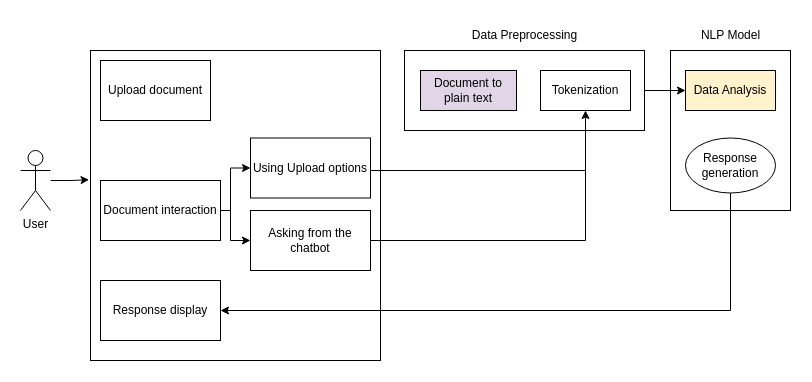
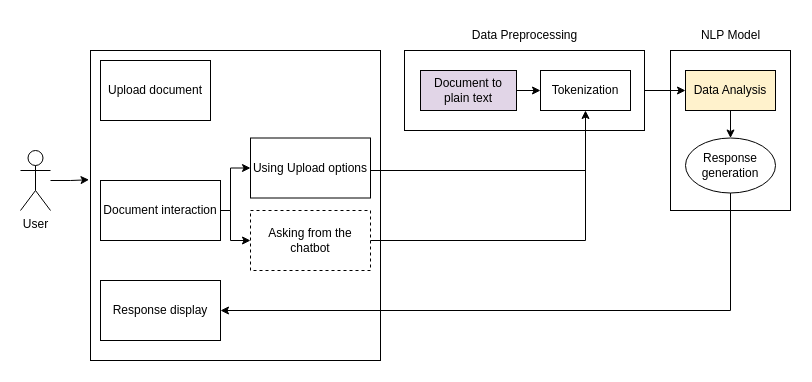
none -> (533, 91)
none -> (731, 128)
(311, 241) -> (311, 241)
